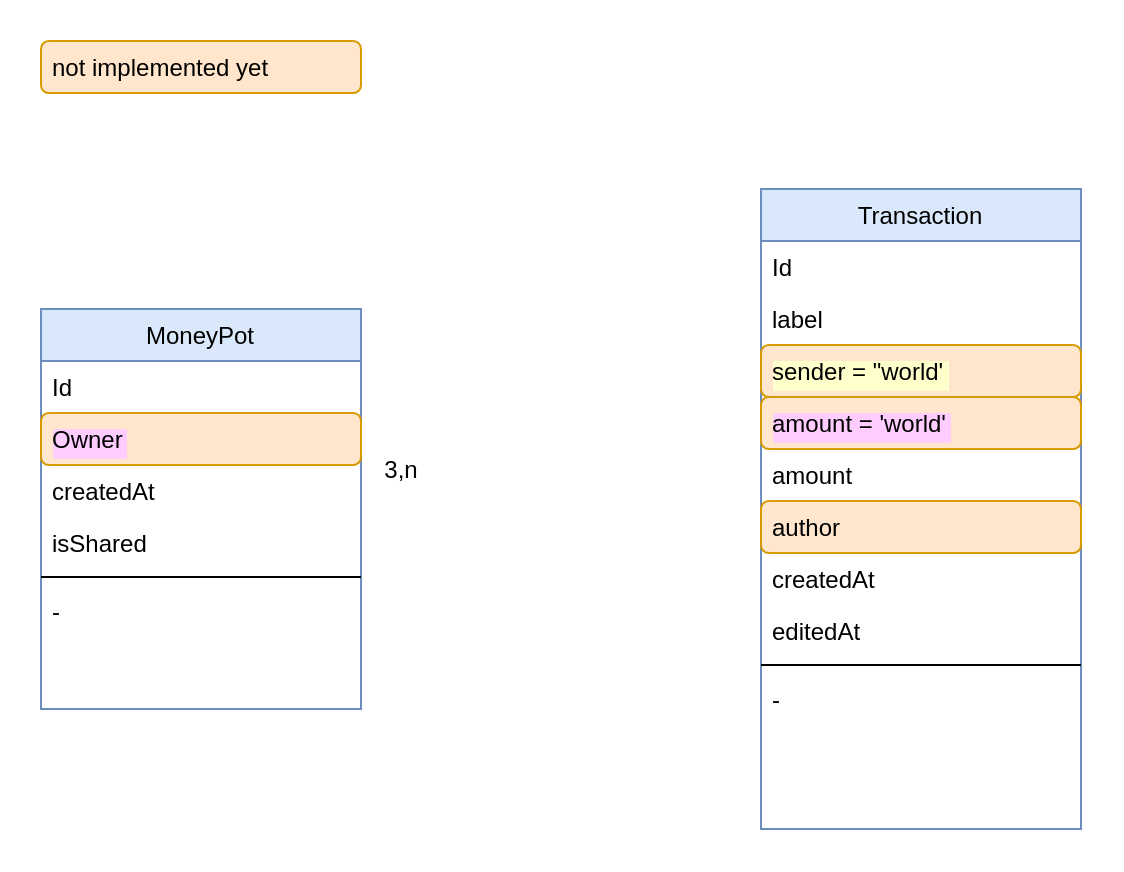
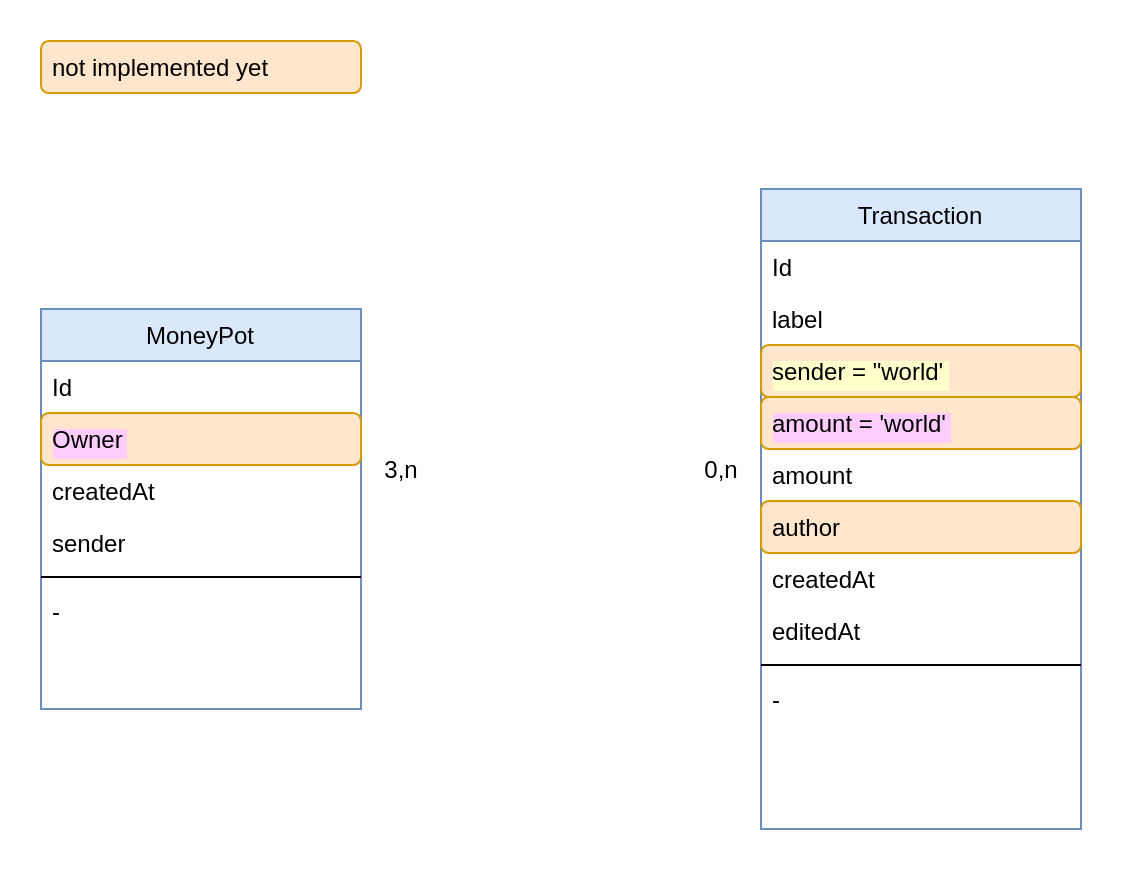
none -> (721, 471)
(103, 544) -> (92, 544)
